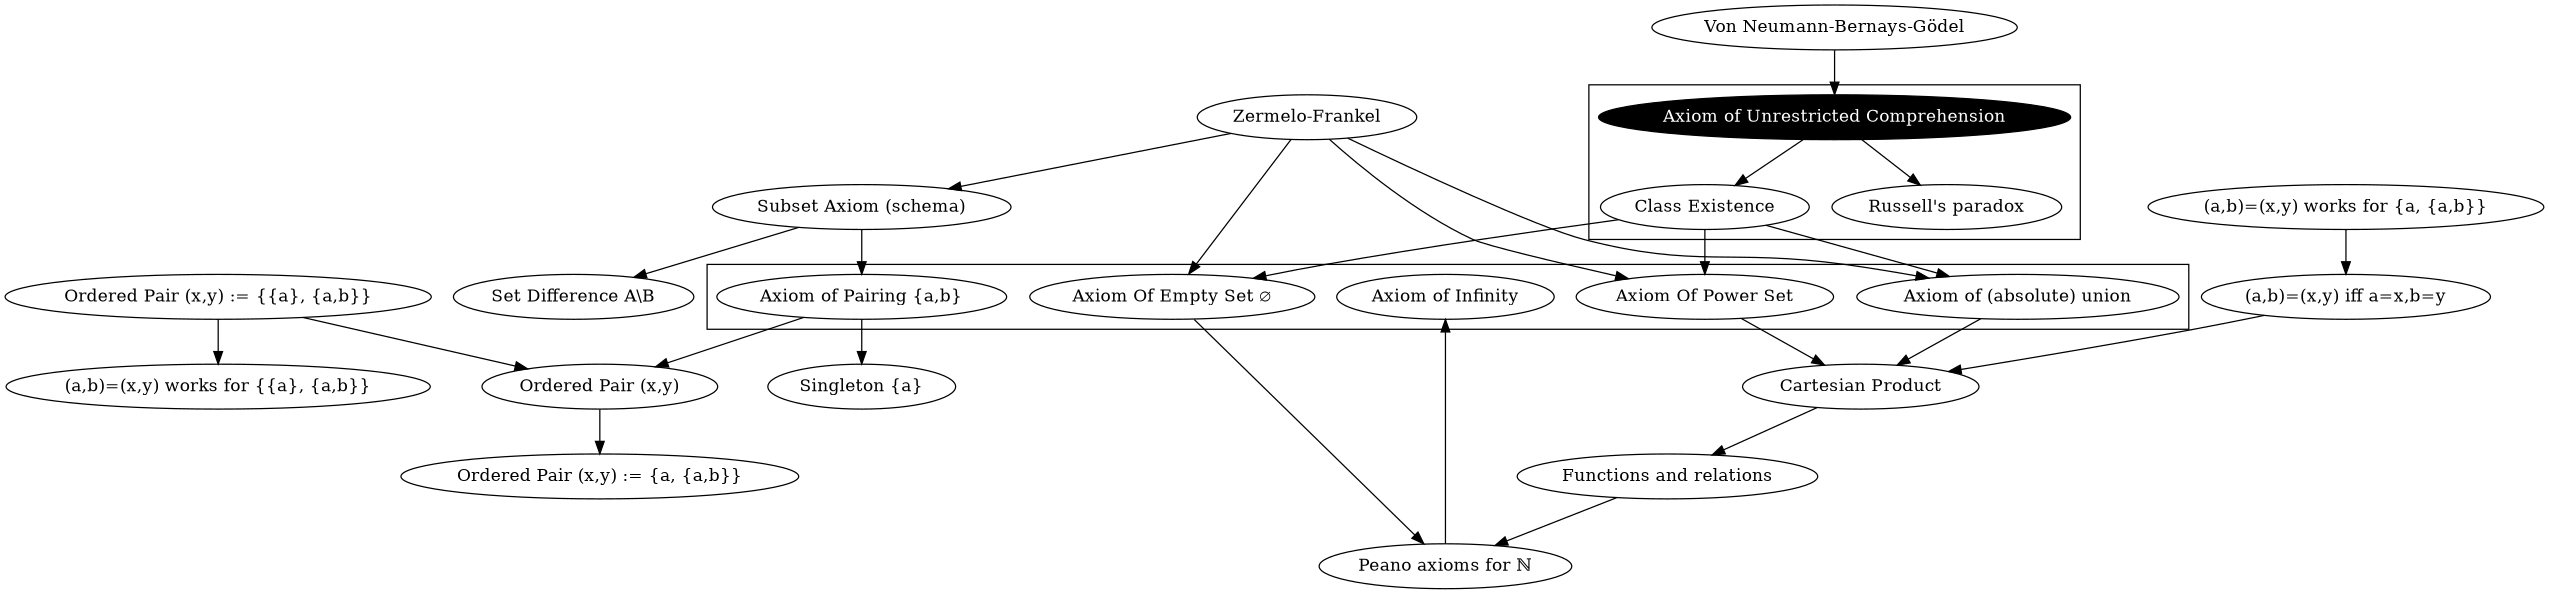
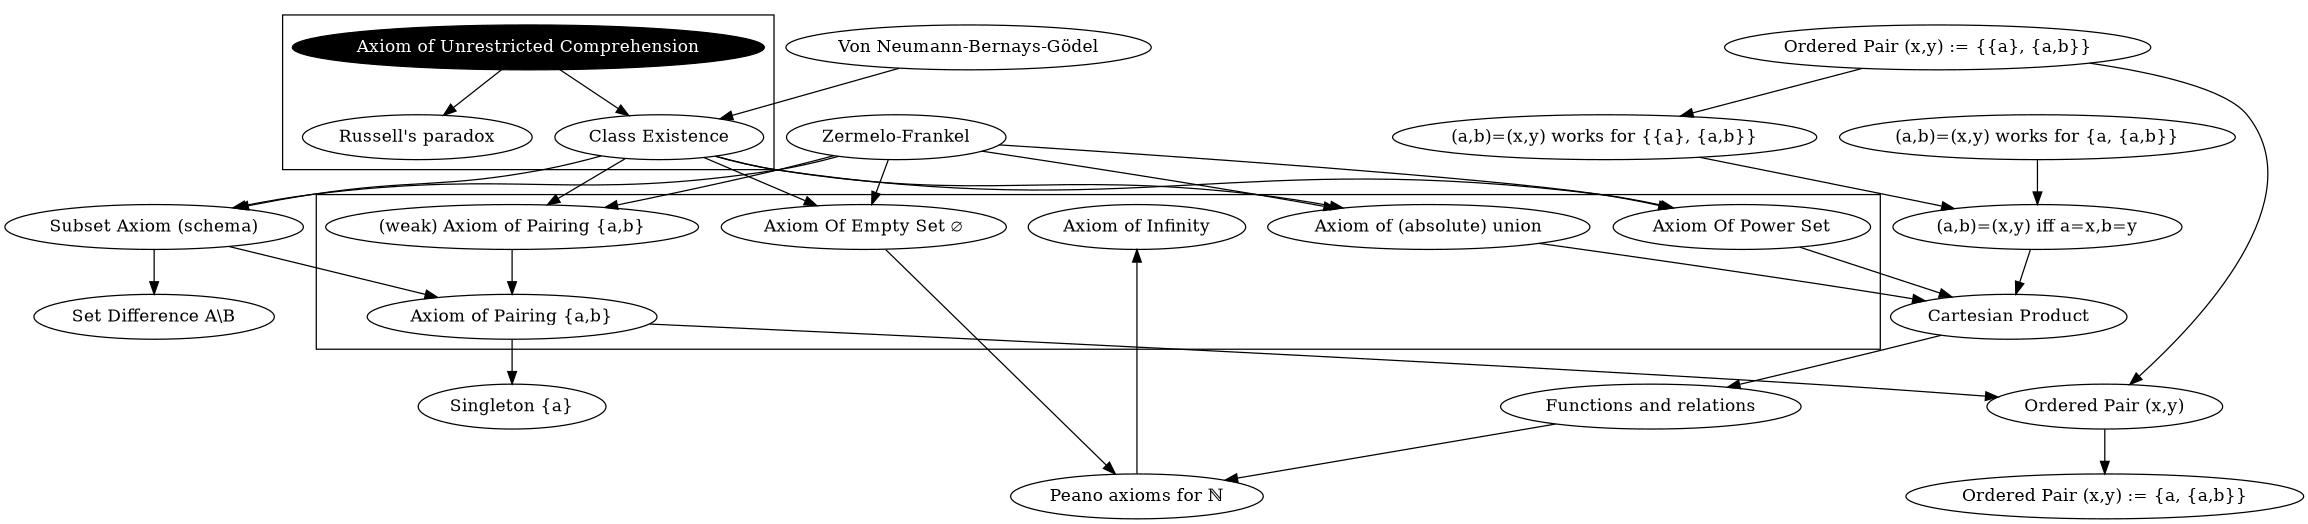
(1835, 66) -> (816, 92)
none -> (1820, 182)
none -> (425, 183)
none -> (512, 227)
